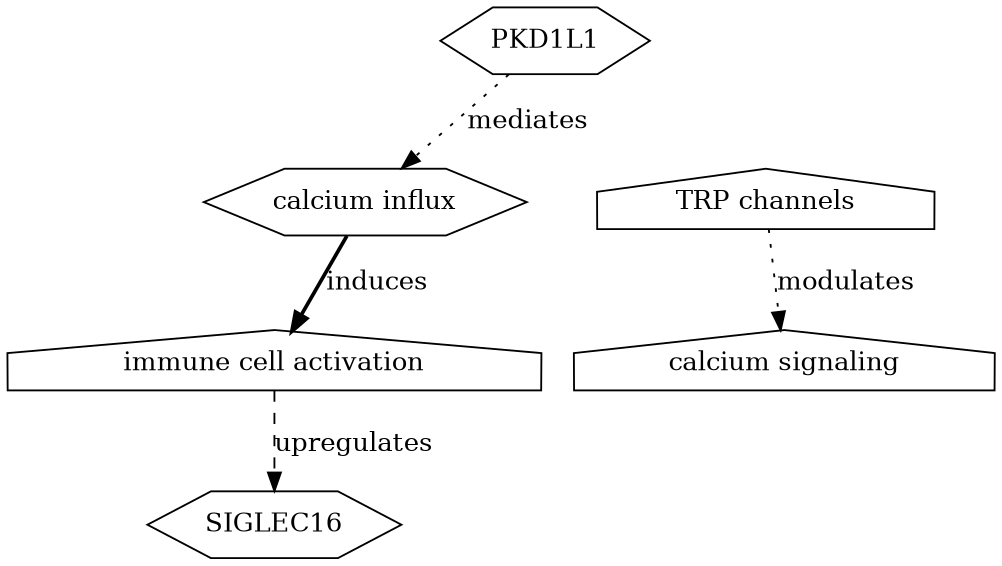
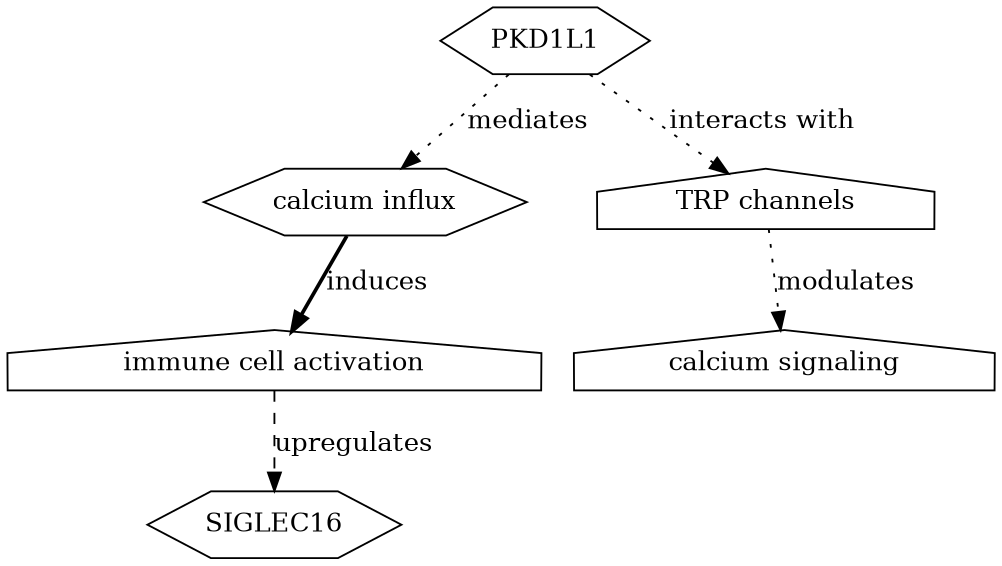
none -> (652, 119)
